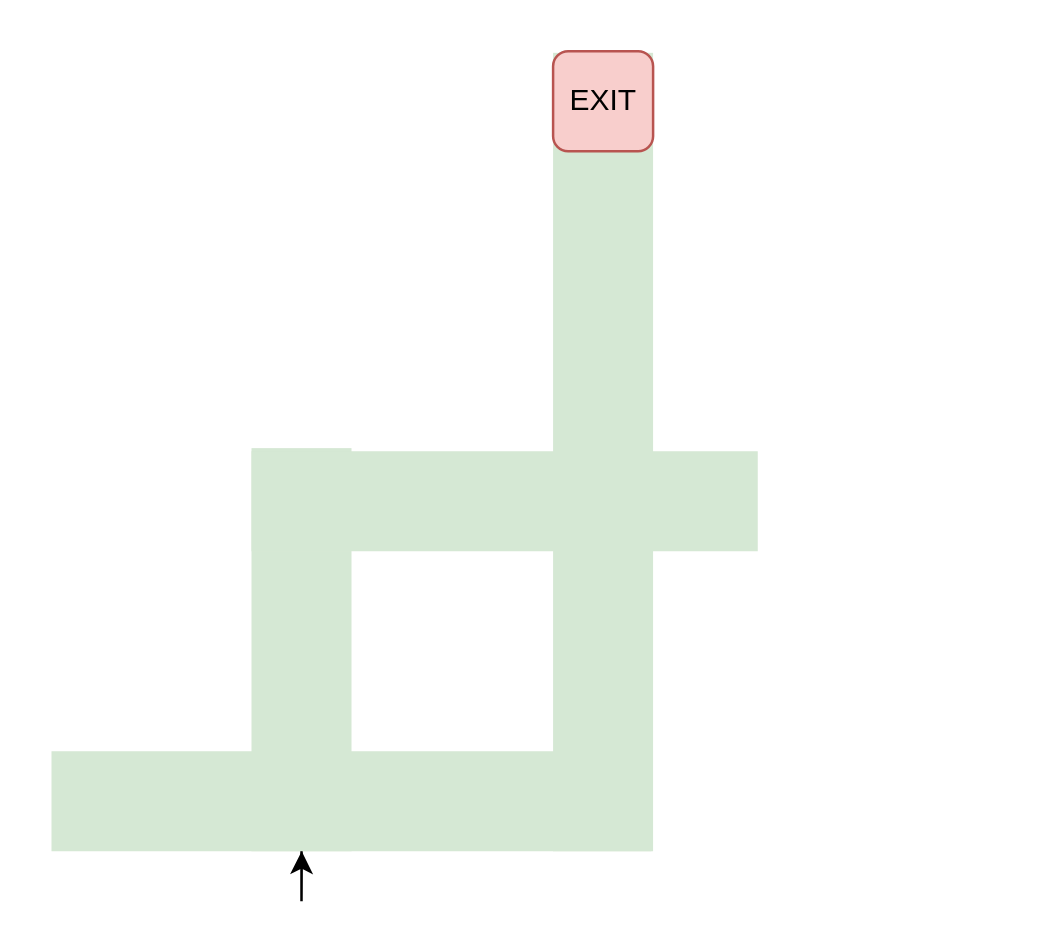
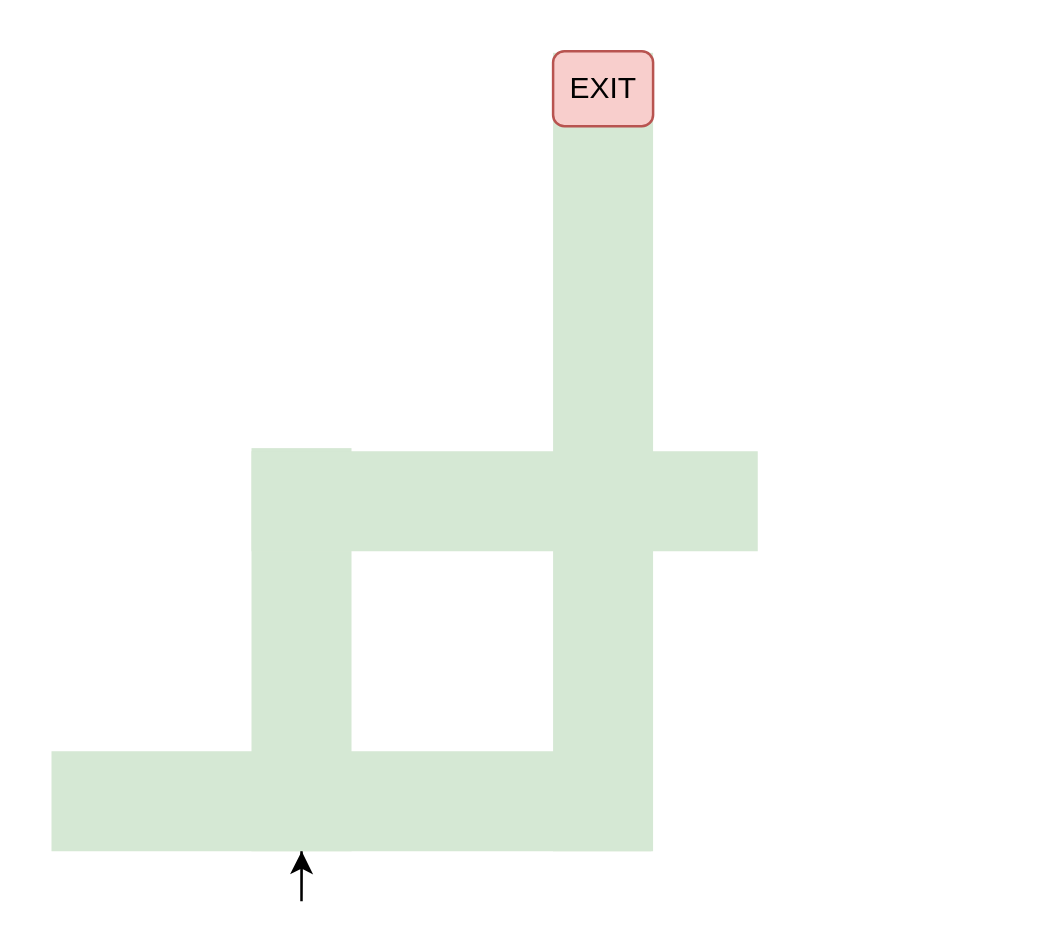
(603, 101) -> (603, 89)
